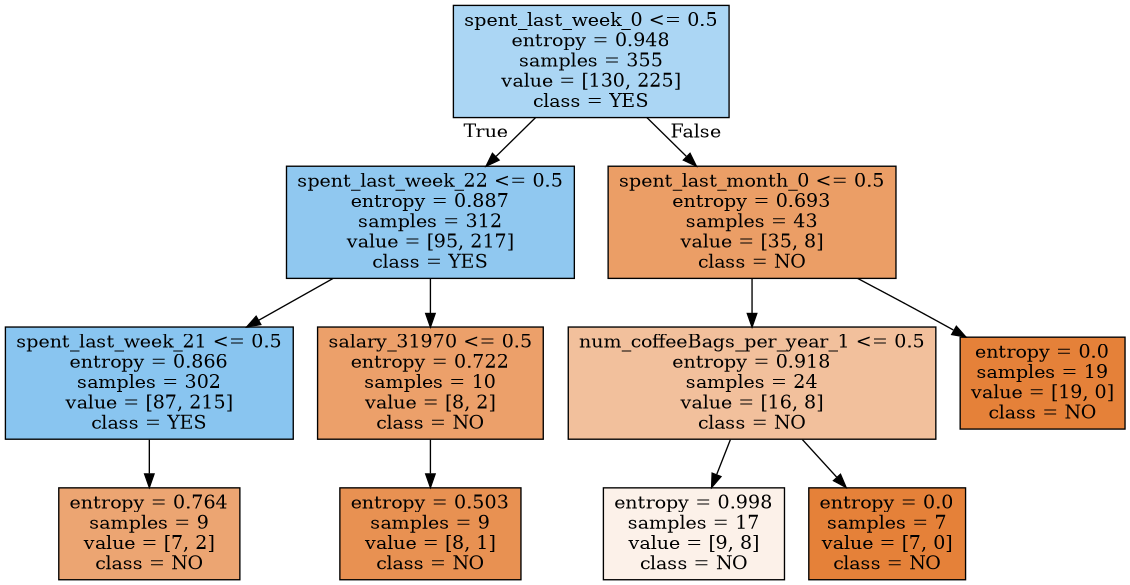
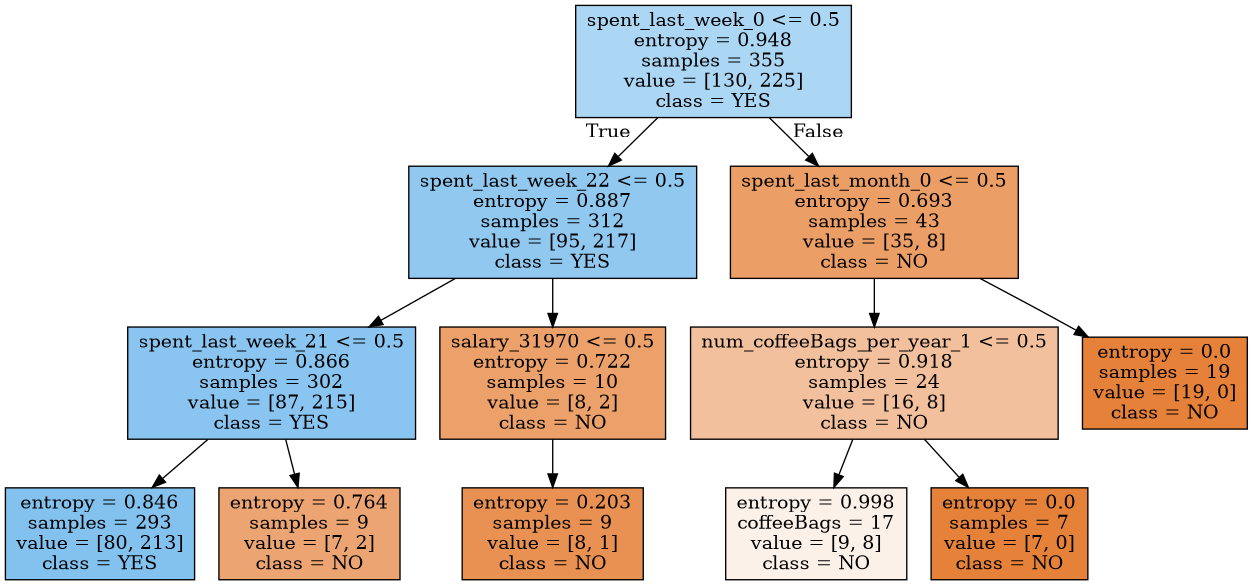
none -> (100, 534)
(430, 534) -> (553, 534)
(694, 534) -> (816, 534)
